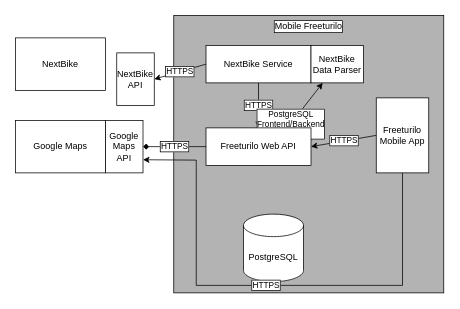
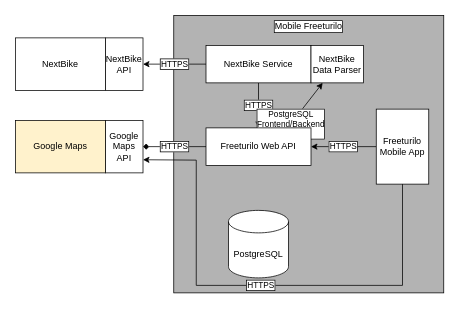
(135, 79) -> (124, 64)
(402, 135) -> (402, 147)
(60, 147) -> (60, 147)
(273, 248) -> (258, 244)
